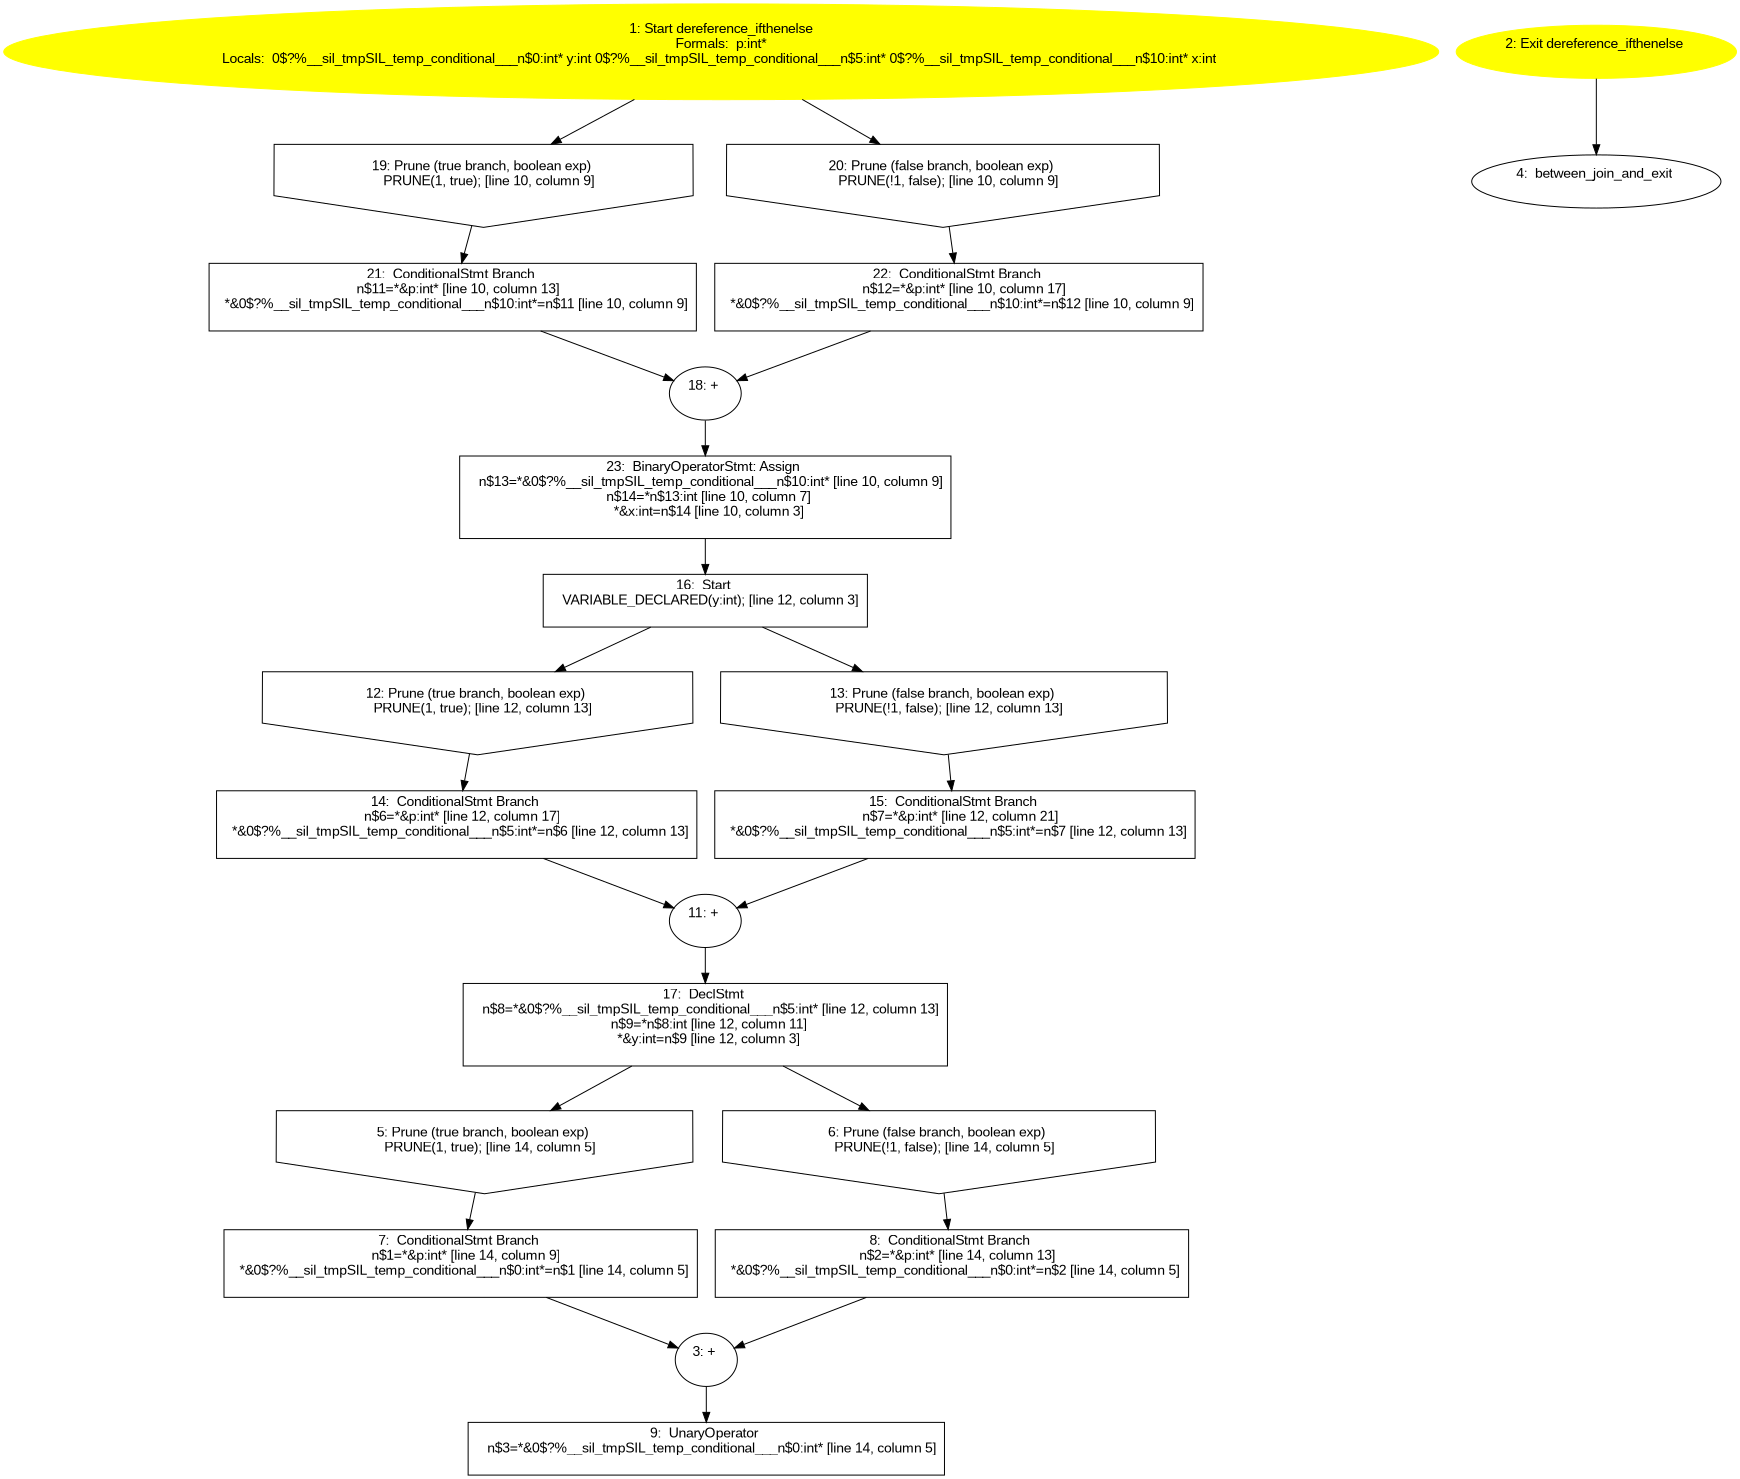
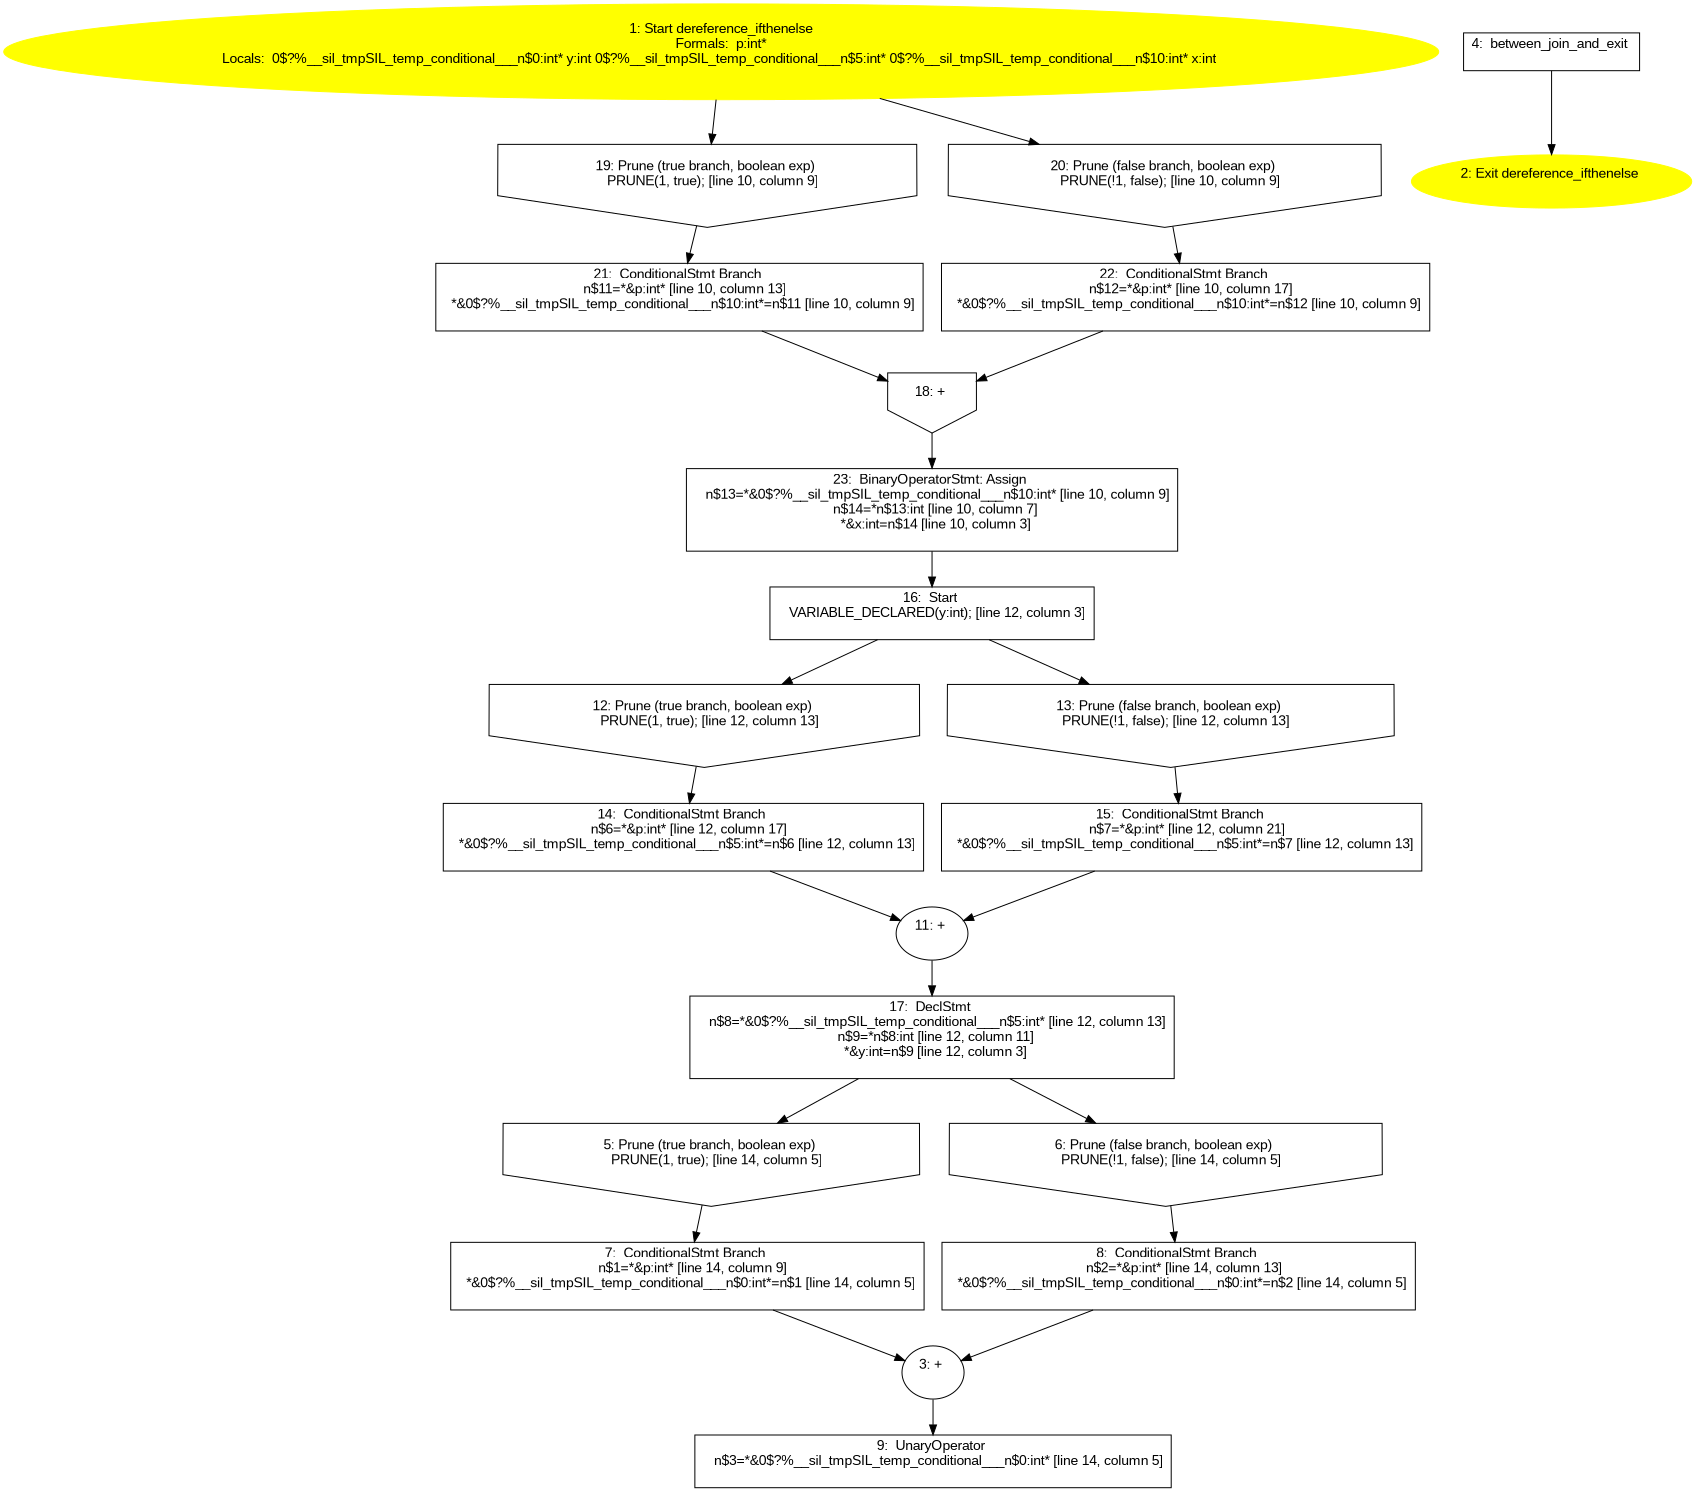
(1596, 112) -> (1552, 108)
(1596, 181) -> (1552, 52)
(705, 394) -> (932, 400)
